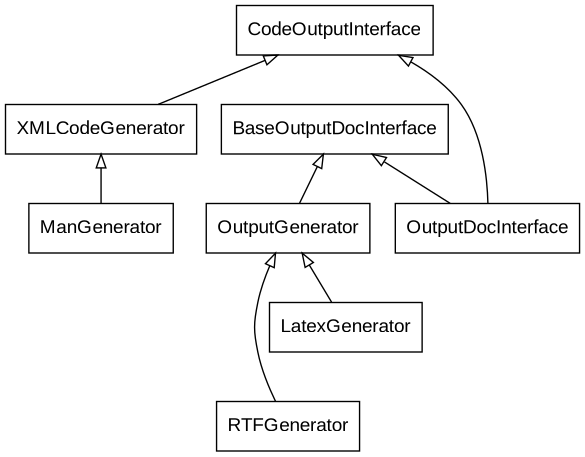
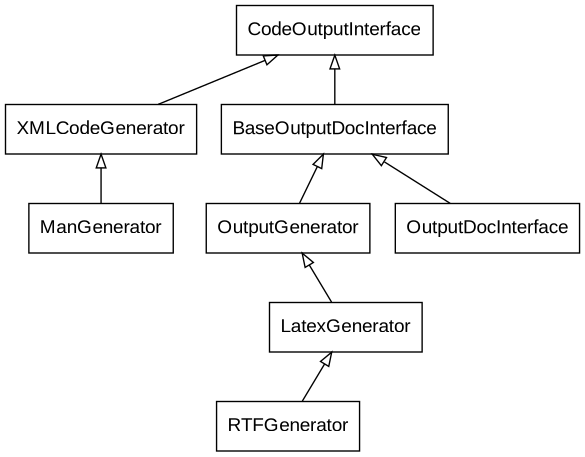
(471, 121) -> (335, 86)
(255, 334) -> (313, 383)
